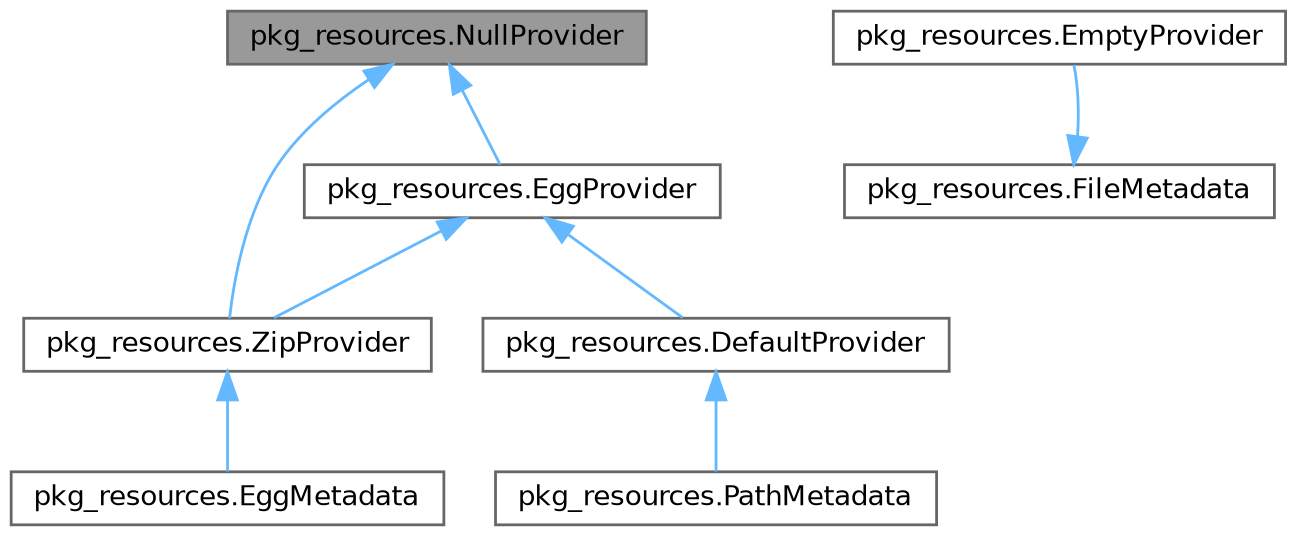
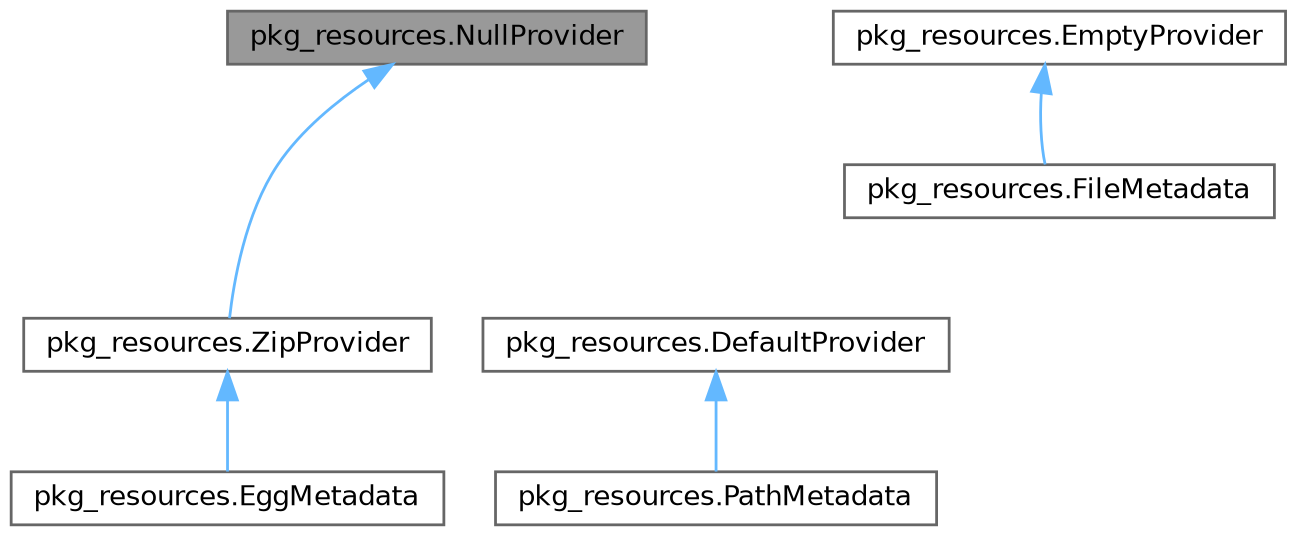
(1078, 101) -> (1041, 129)
(512, 191) -> none
